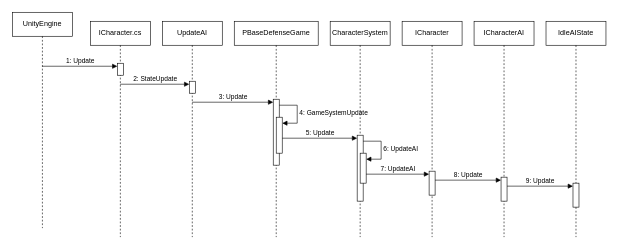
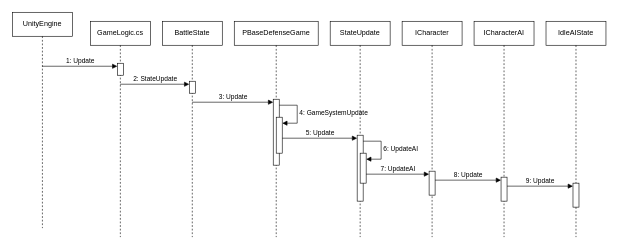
(120, 33) -> (120, 33)
(192, 33) -> (192, 33)
(360, 33) -> (360, 33)
